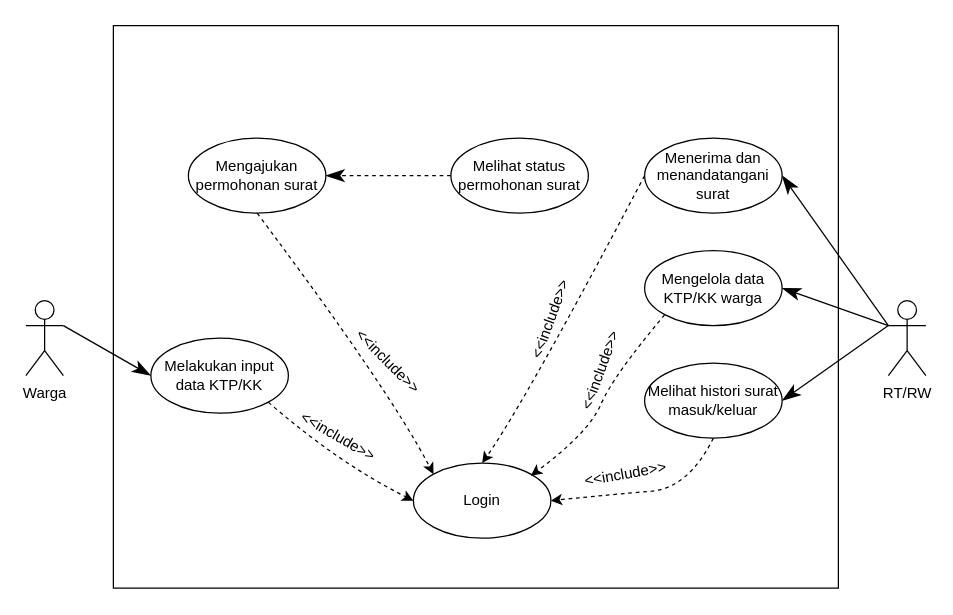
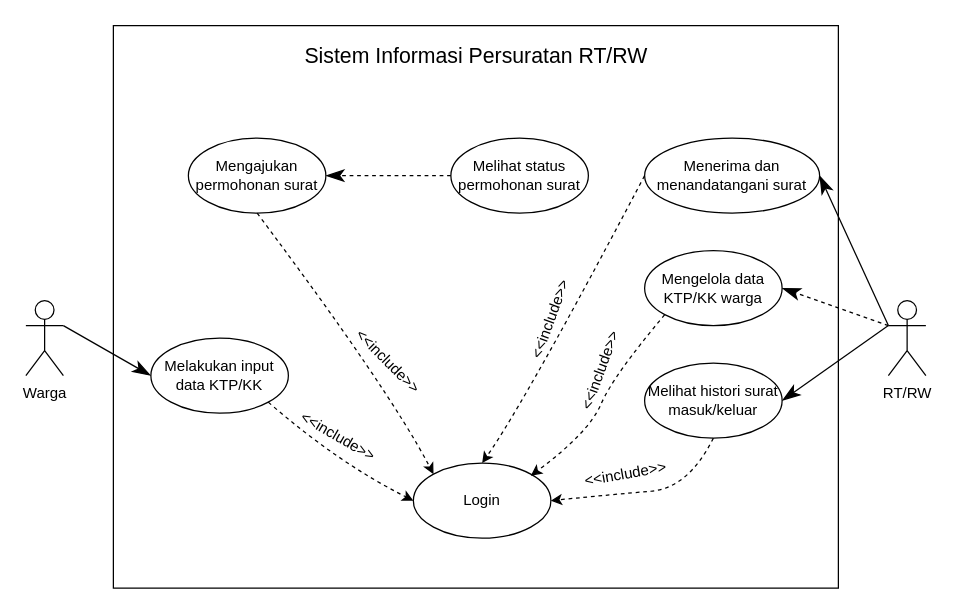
none -> (476, 57)
(713, 176) -> (732, 176)
(840, 309) -> (840, 309)
